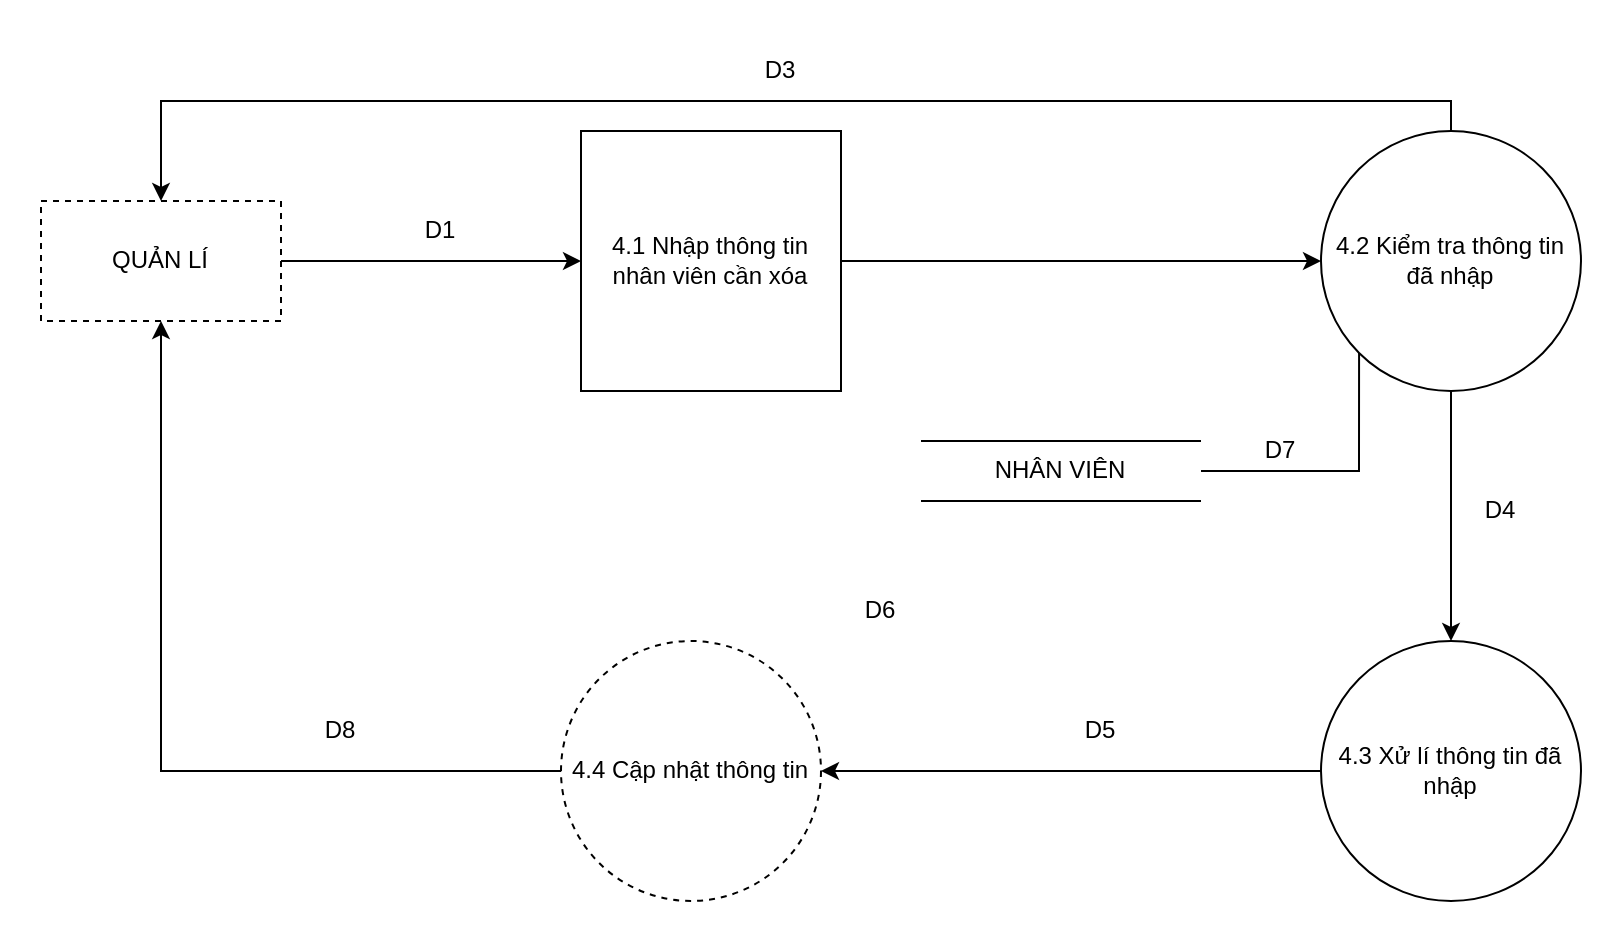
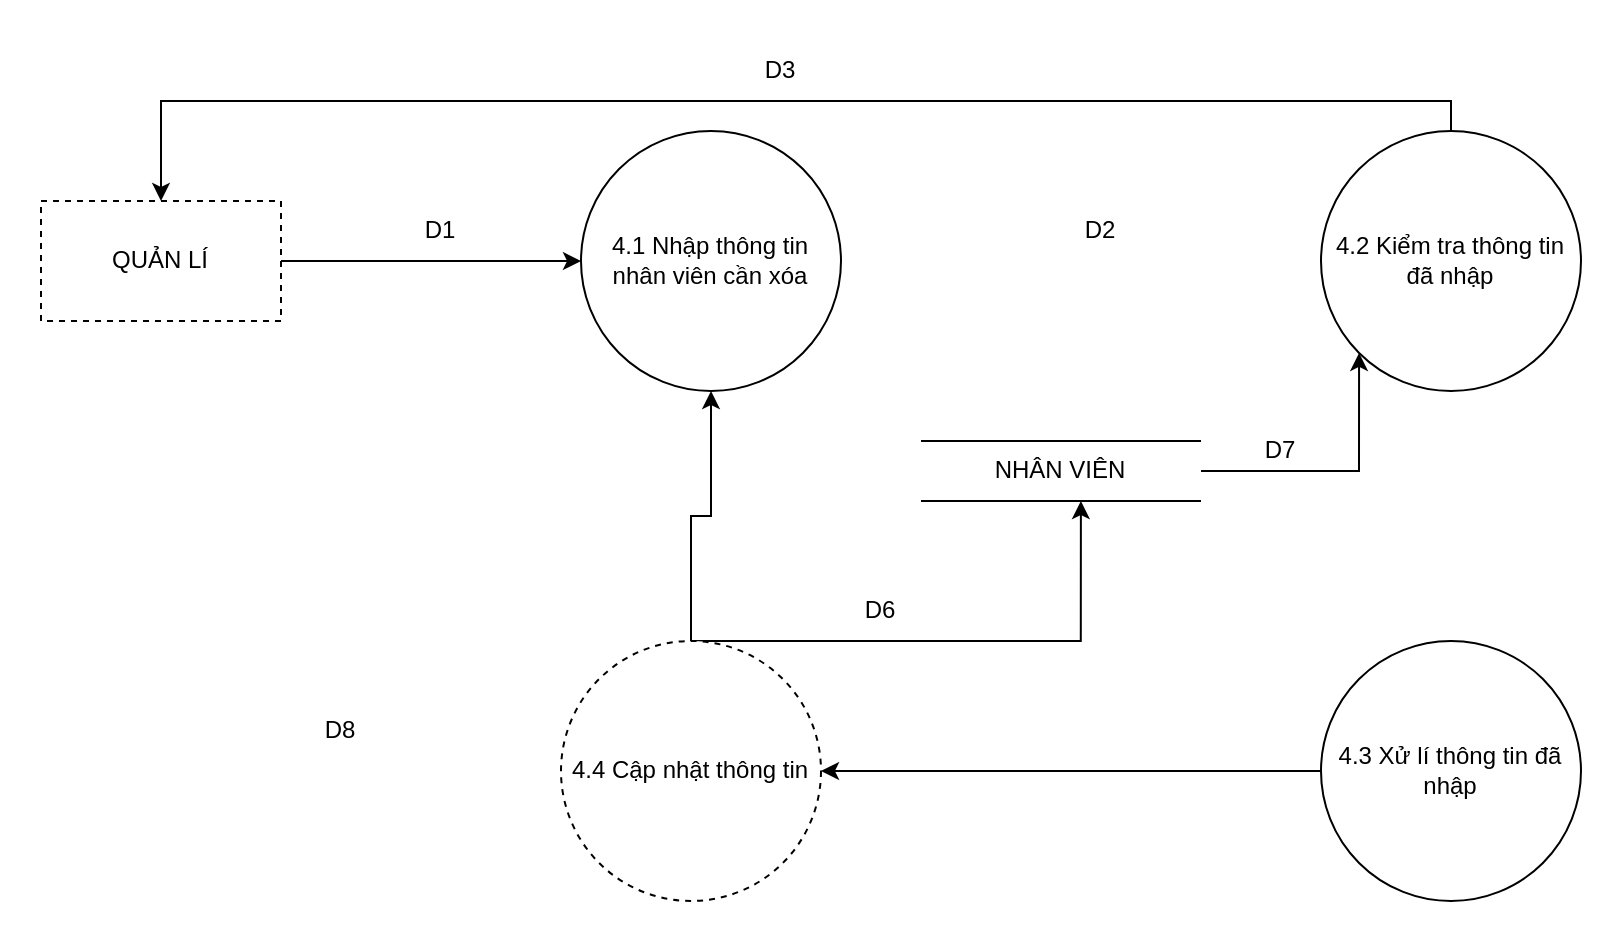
none -> (1101, 231)
(711, 261) -> (711, 261)
(1074, 261) -> none
(1359, 362) -> (1359, 368)
(1451, 509) -> none
(1501, 511) -> none
none -> (952, 641)
(1101, 731) -> none
(161, 753) -> (696, 516)
